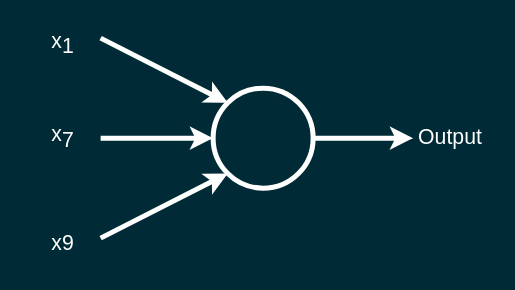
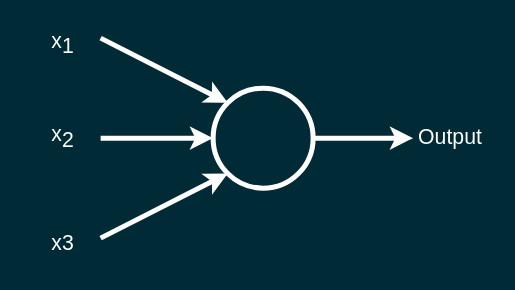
(63, 138) -> (63, 138)
(63, 244) -> (63, 244)
